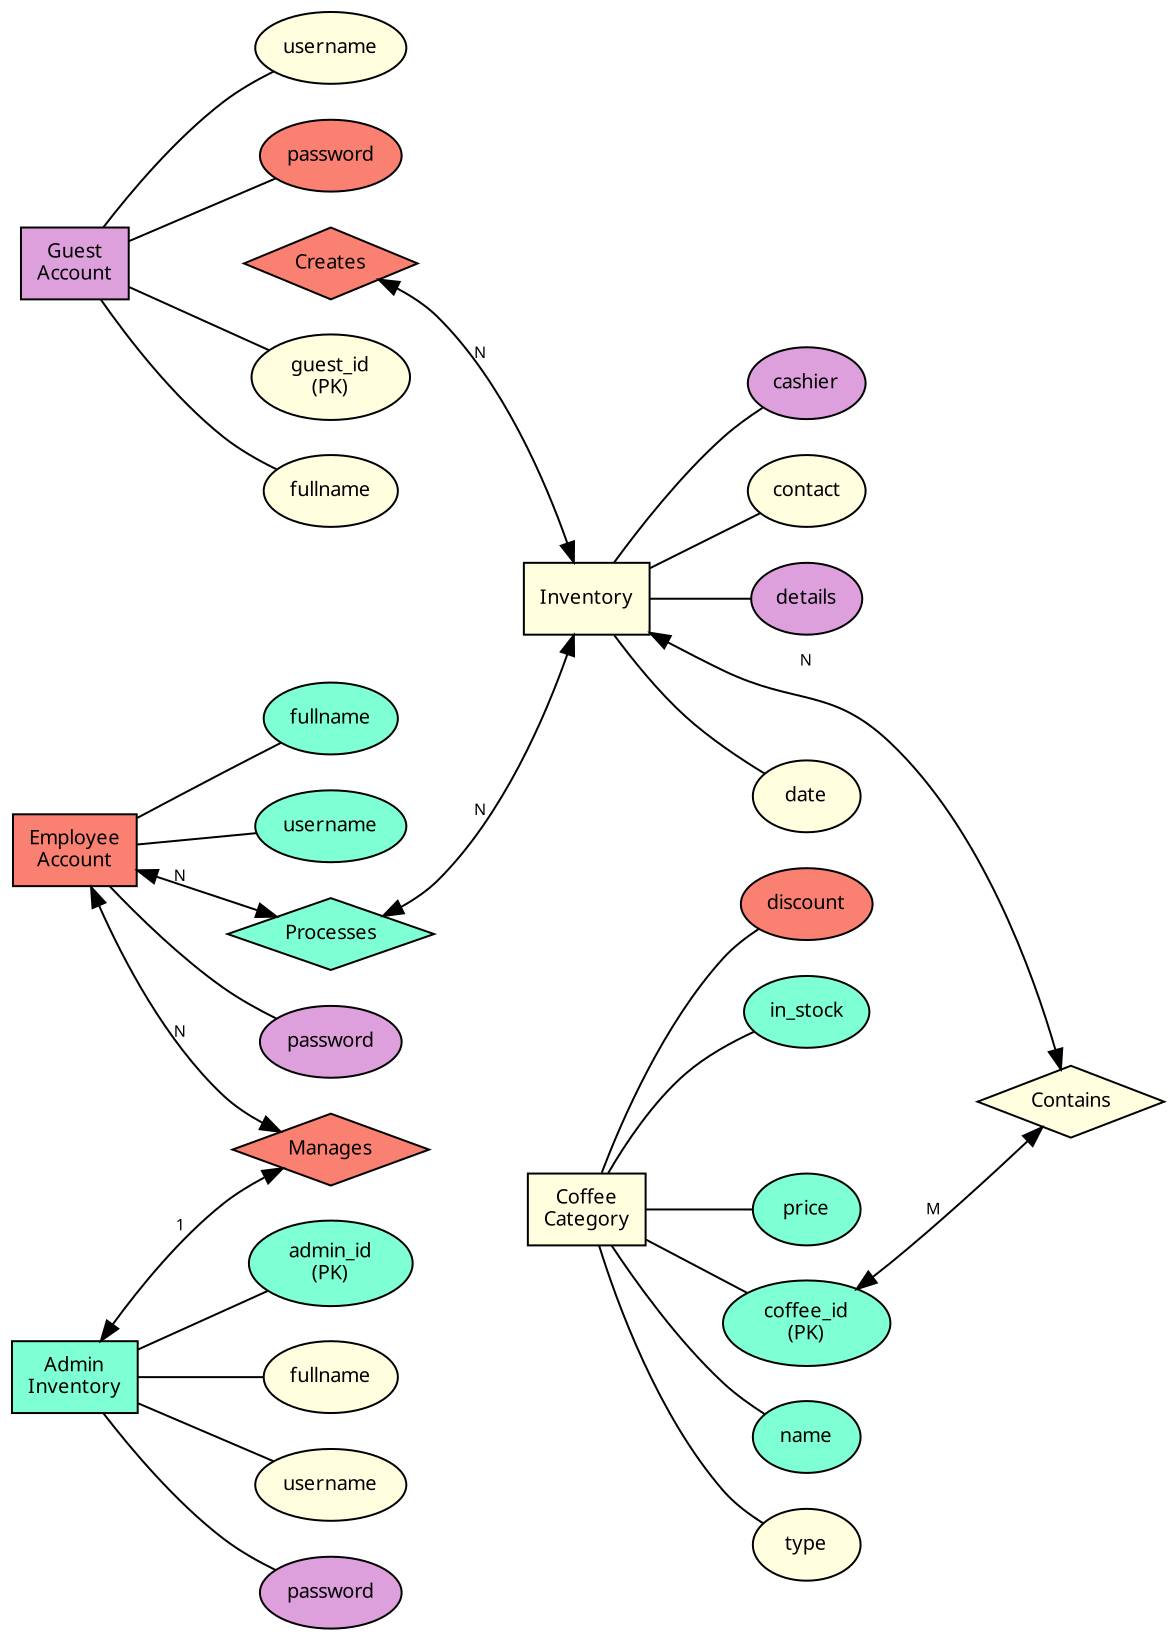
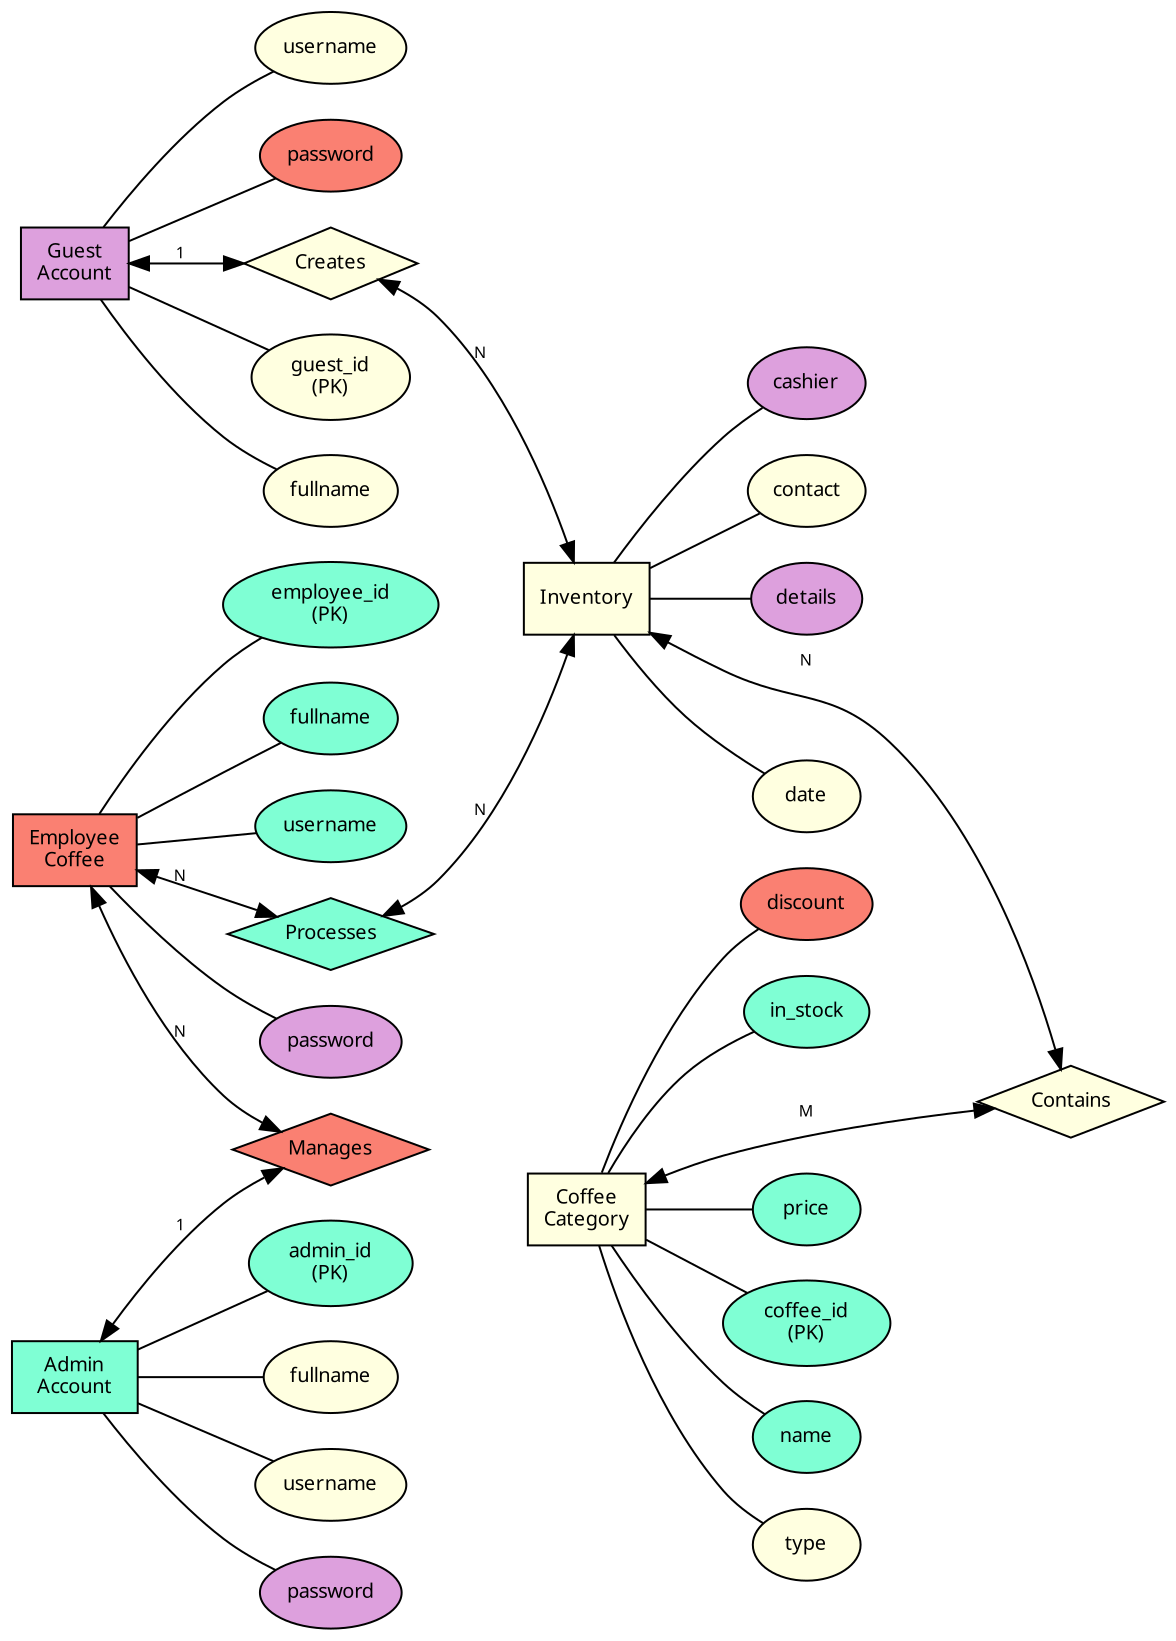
none -> (186, 263)
(331, 263) -> (331, 263)
none -> (331, 605)
(75, 850) -> (75, 850)
(952, 1211) -> (818, 1134)
(75, 1377) -> (75, 1377)
